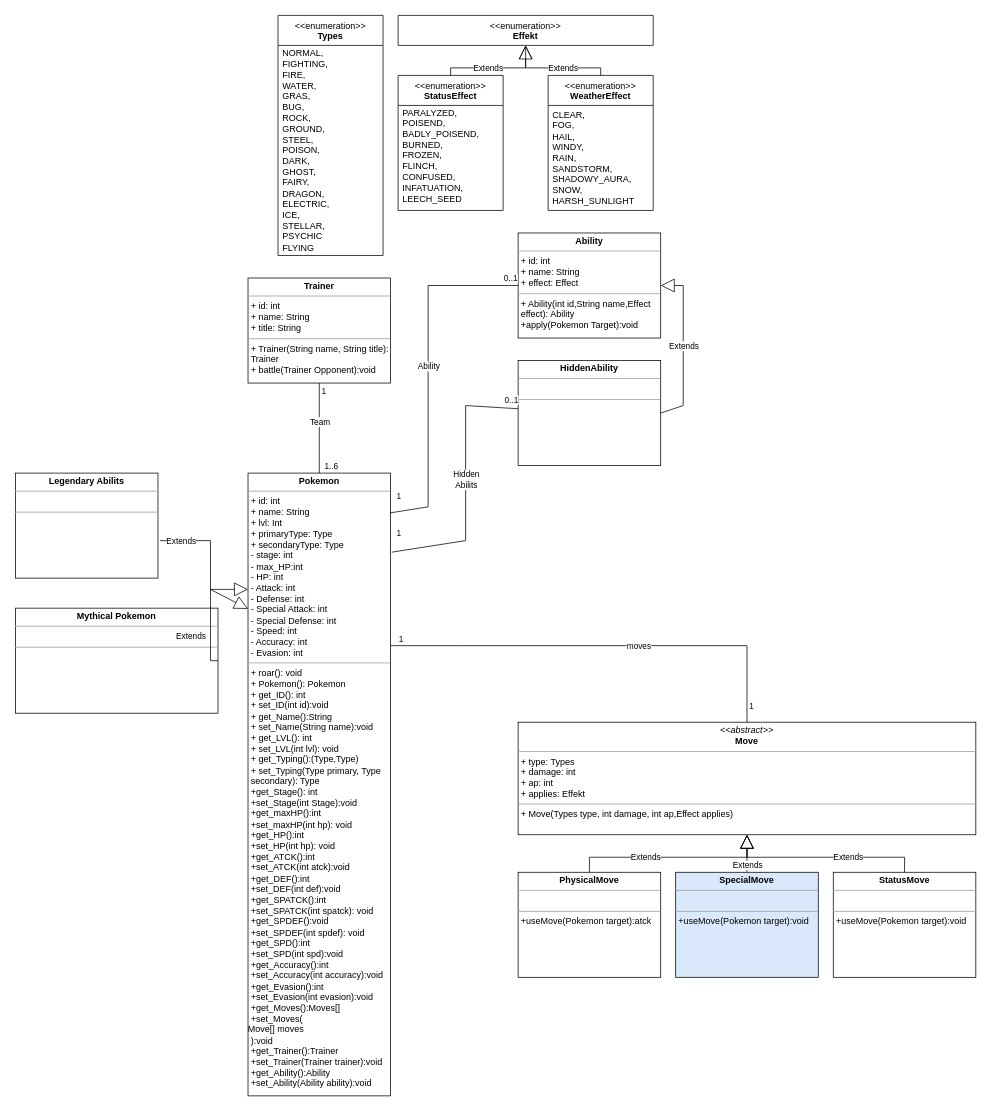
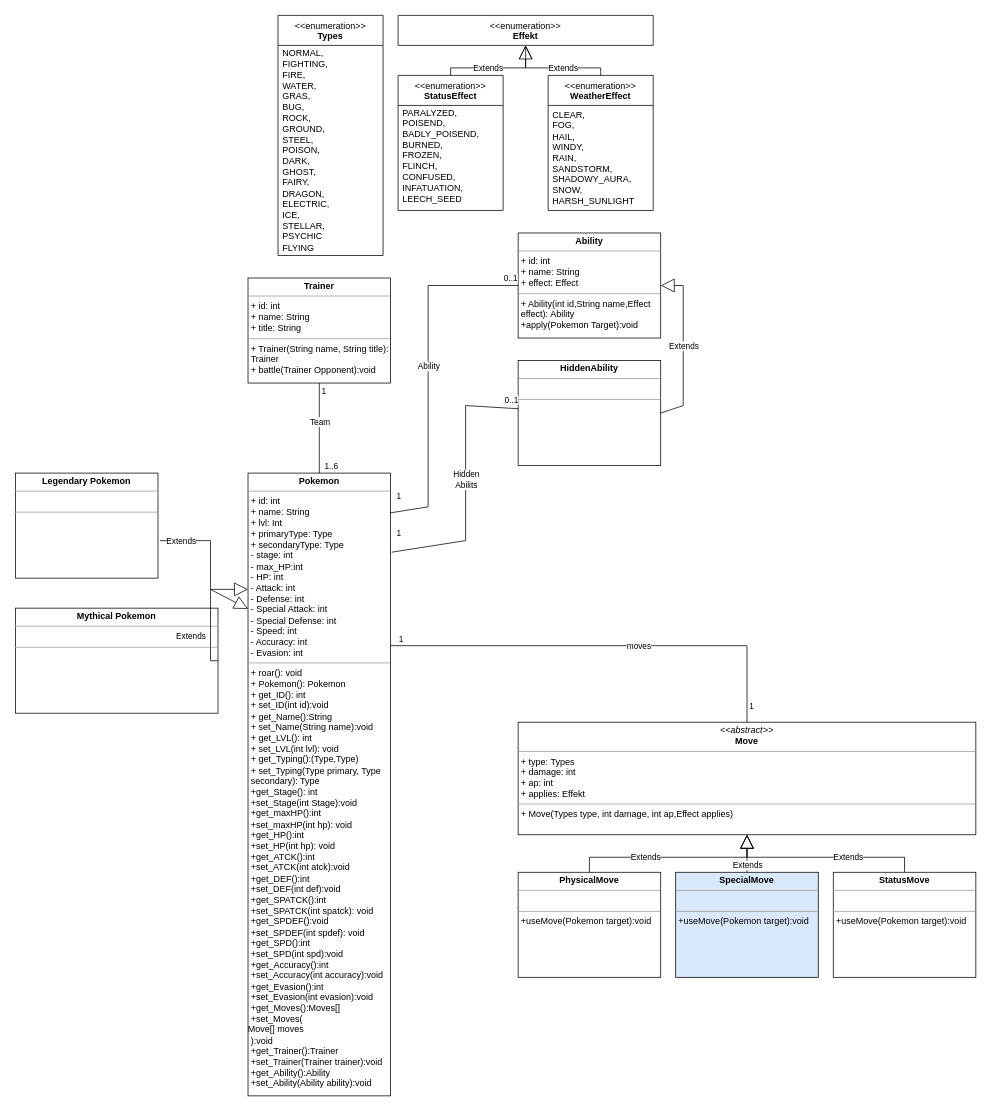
(54, 478) -> (57, 478)
(589, 883) -> (587, 883)
